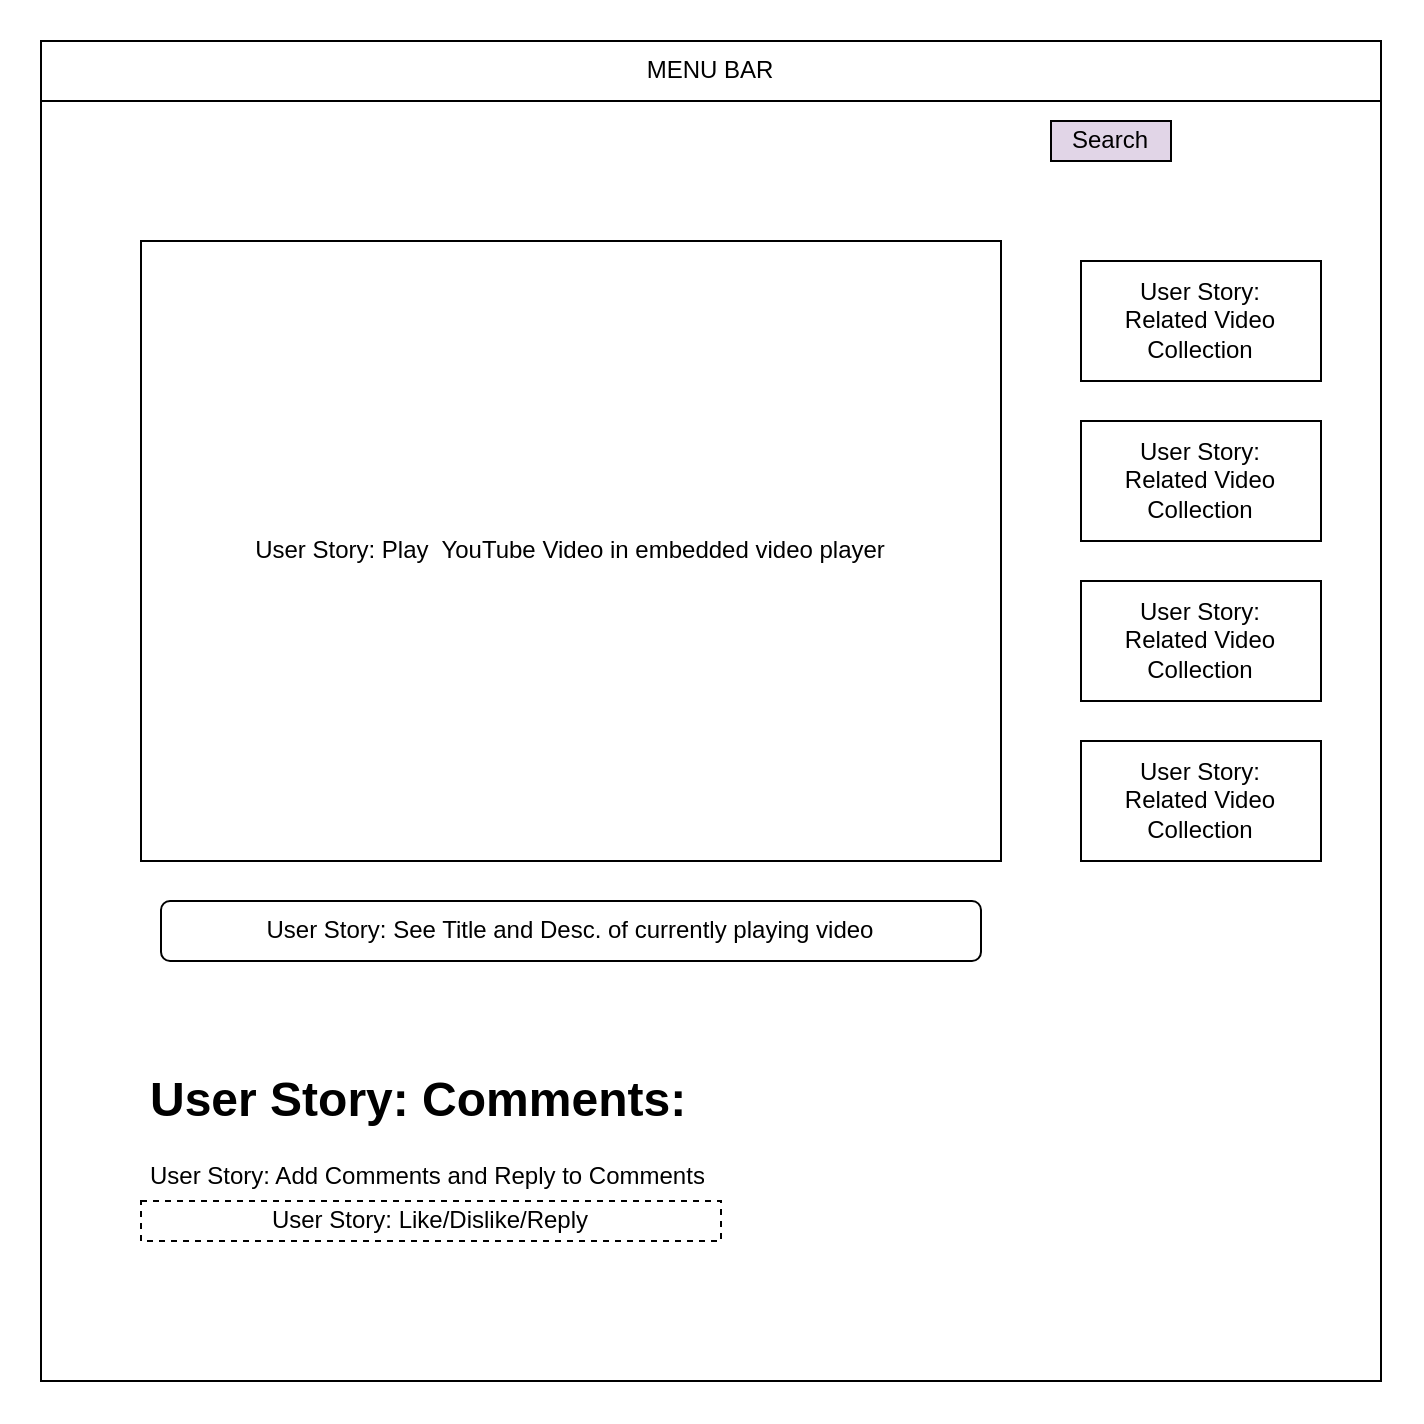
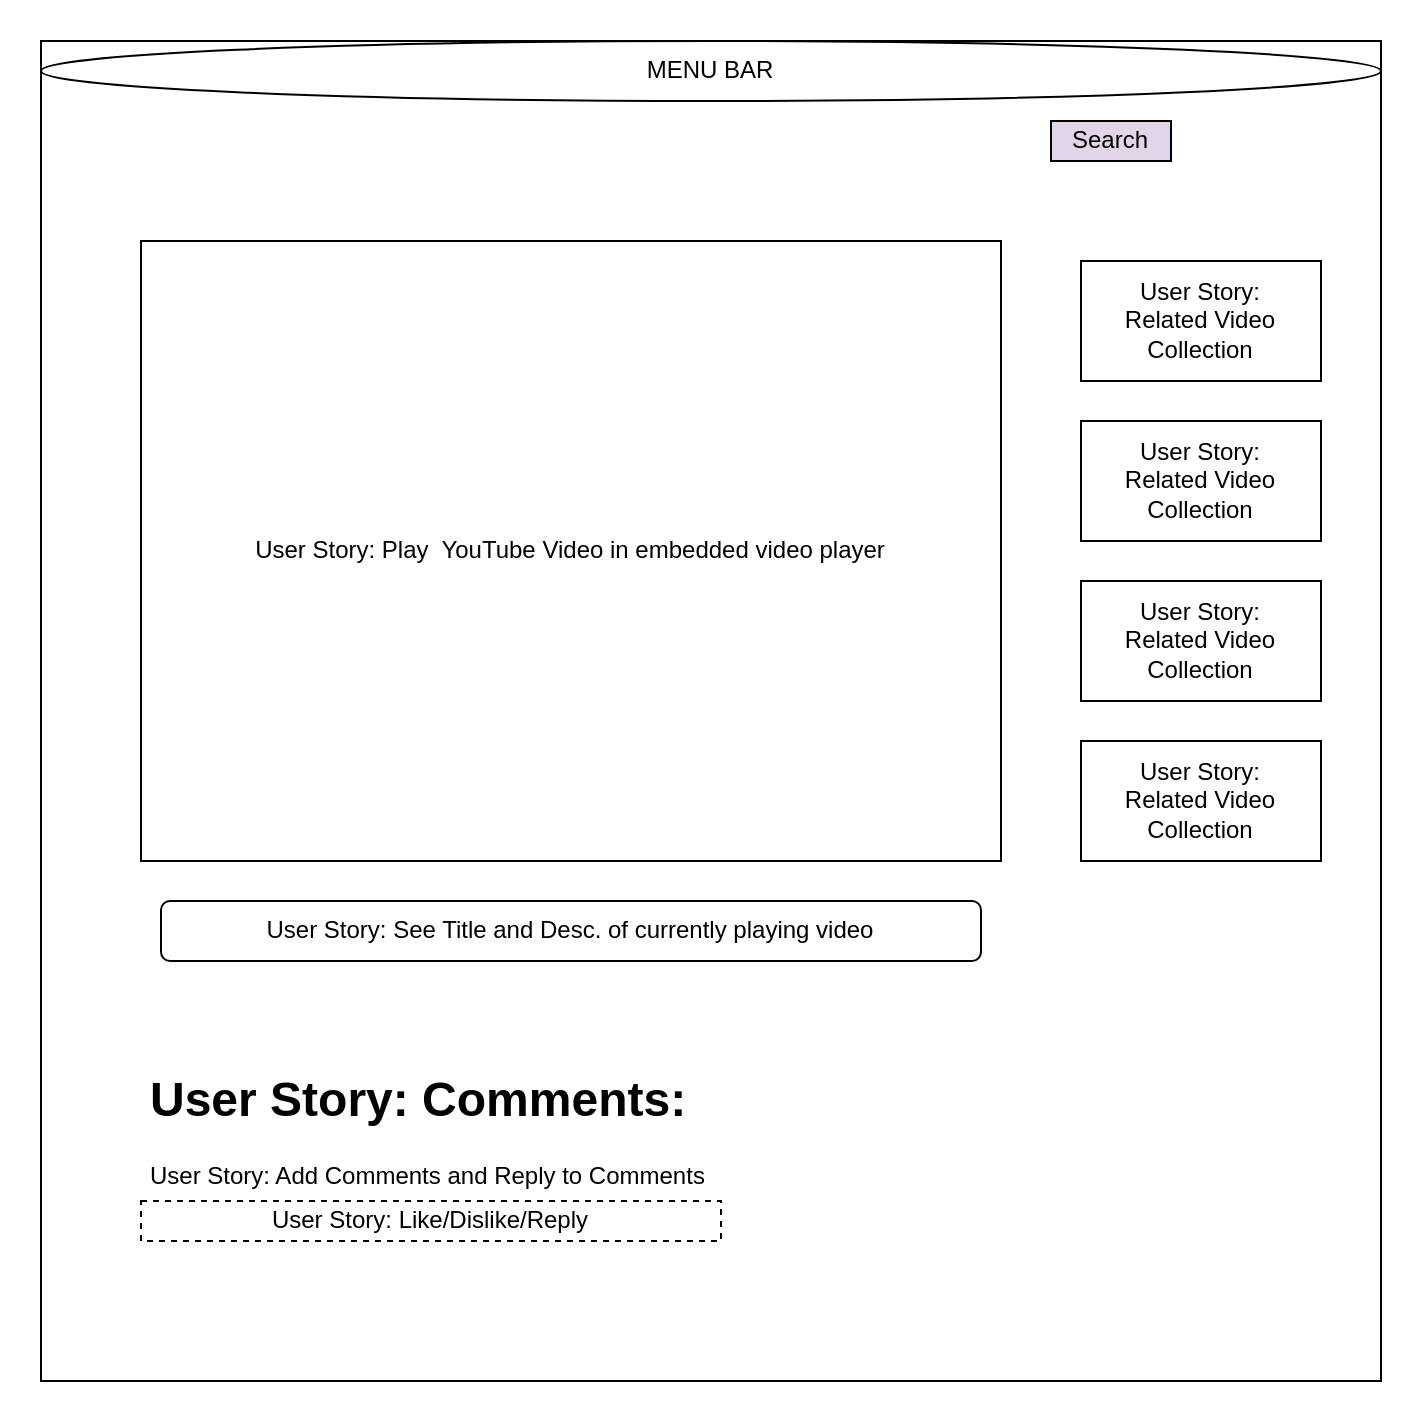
(711, 71) -> (711, 71)
